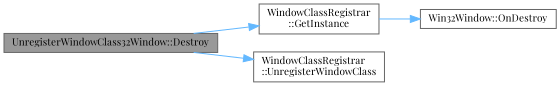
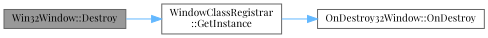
(488, 19) -> (401, 19)
(111, 43) -> (65, 19)
(319, 67) -> none
